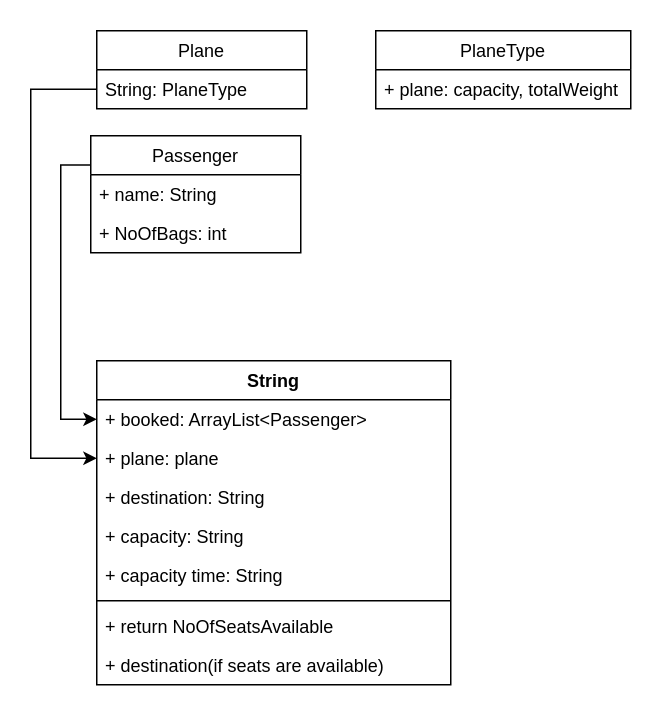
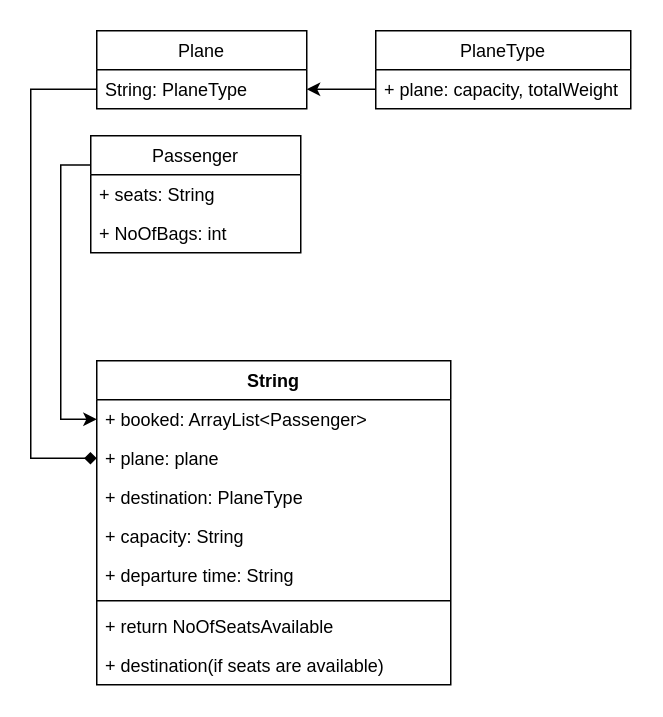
none -> (347, 89)
(160, 195) -> (165, 195)
(85, 458) -> (84, 458)
(197, 498) -> (212, 498)
(205, 576) -> (212, 576)
